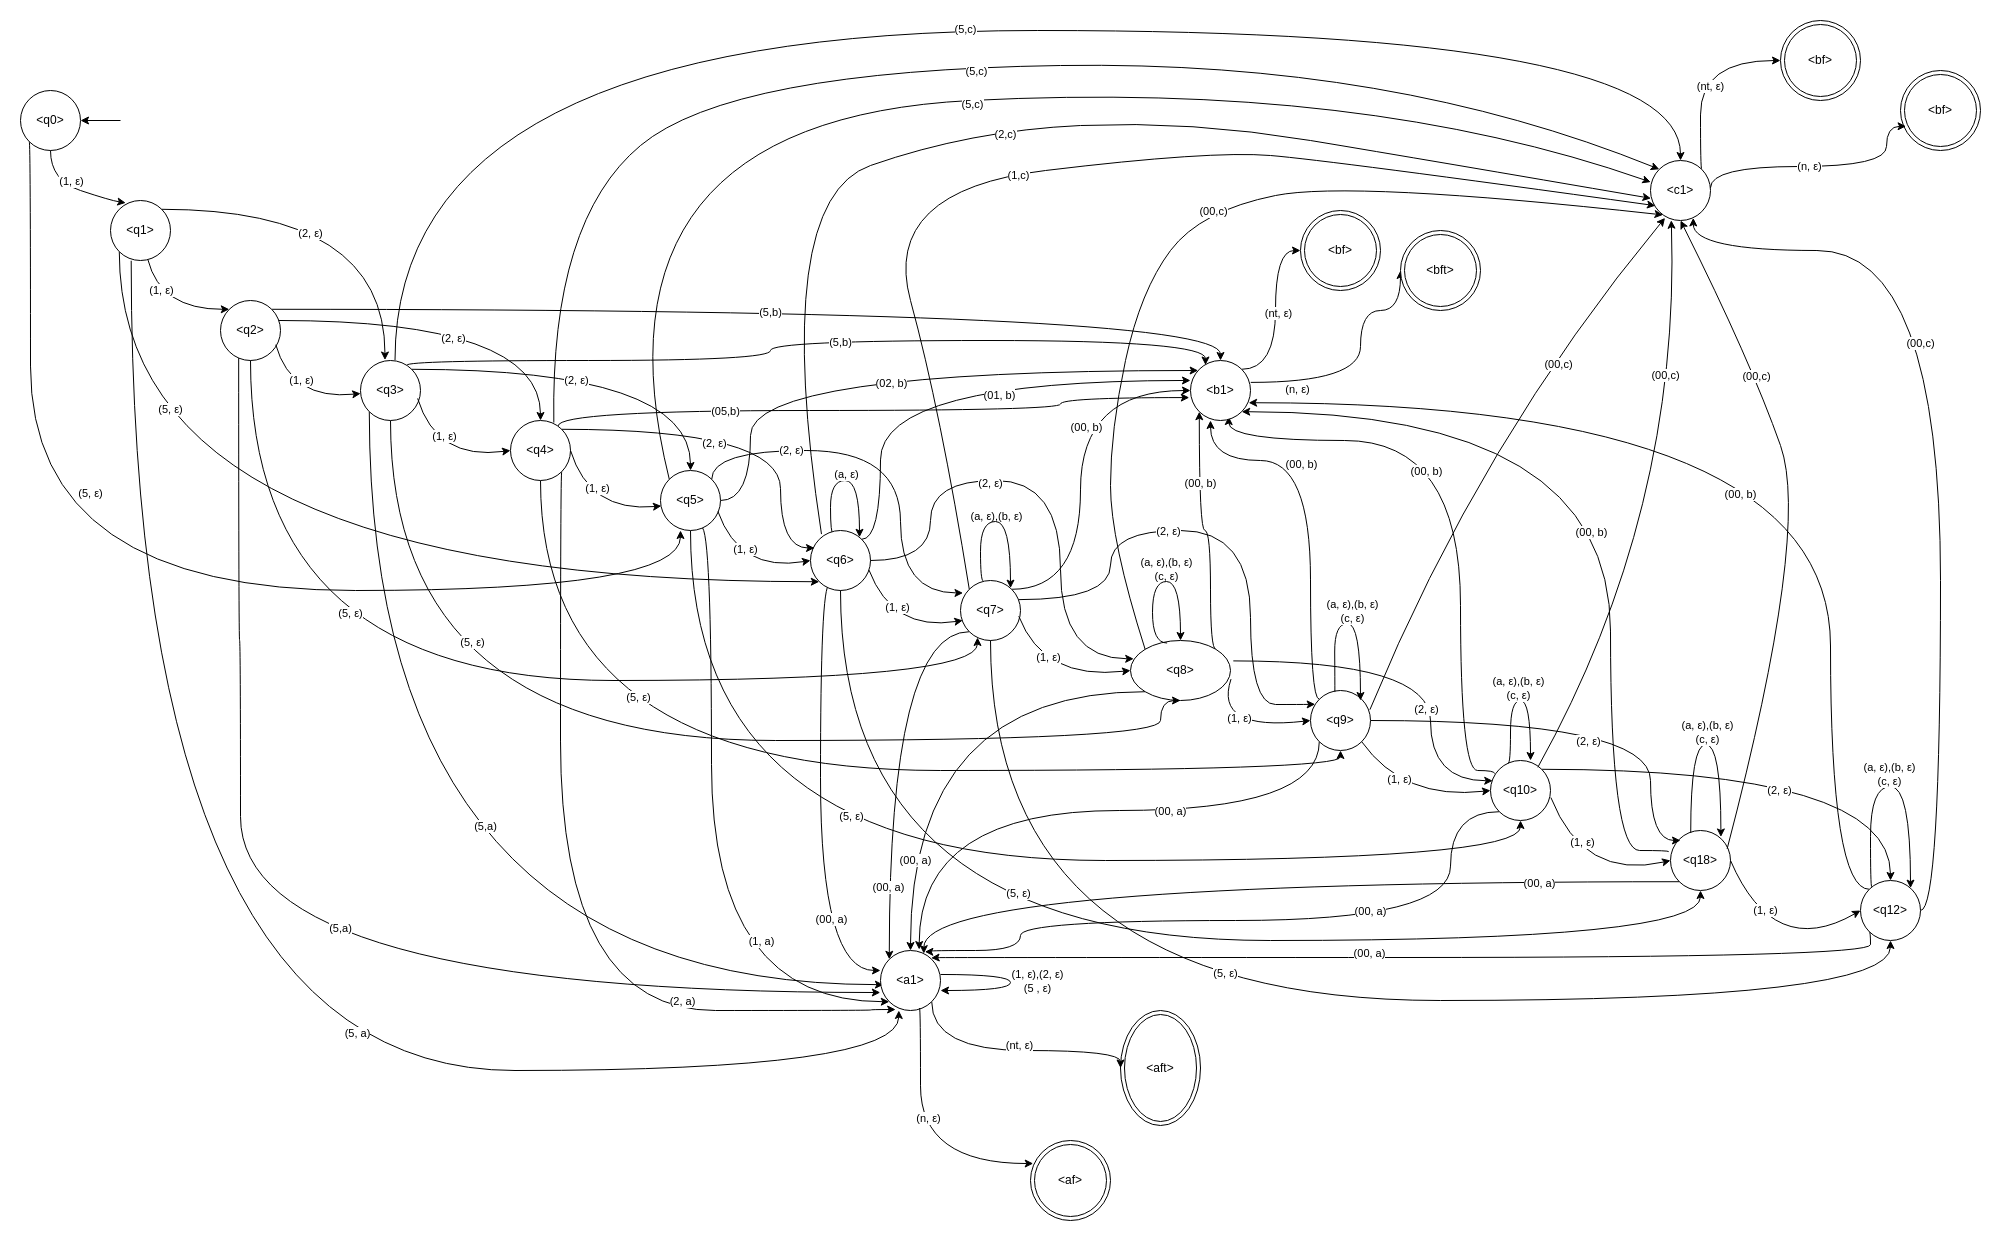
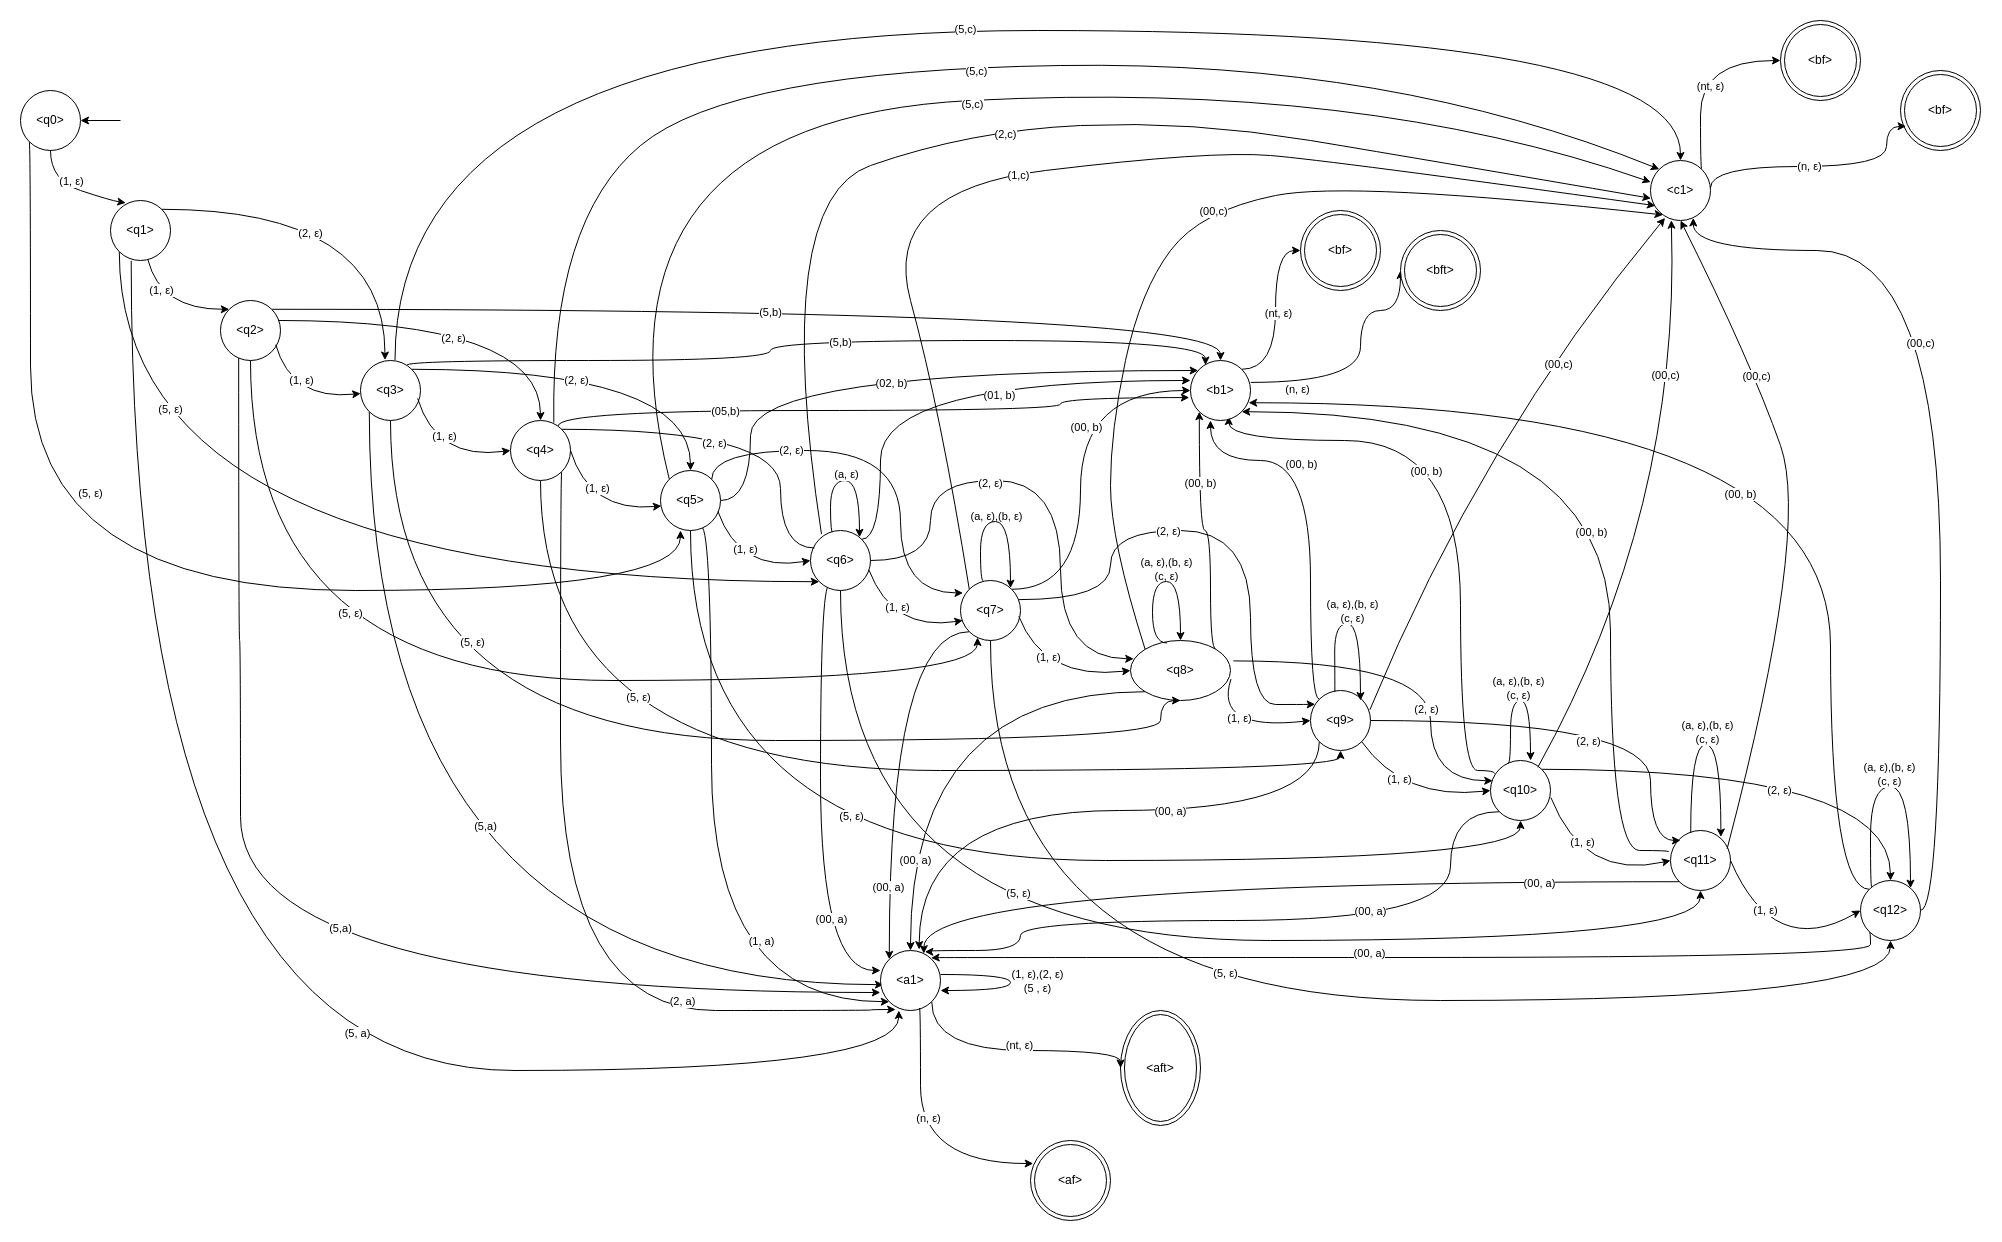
(789, 537) -> (791, 537)
(1701, 861) -> (1701, 861)
